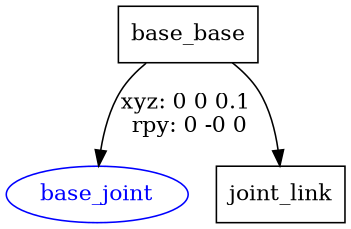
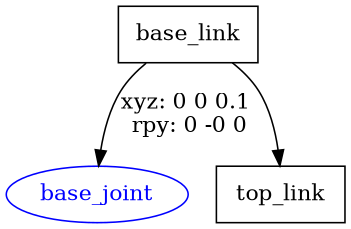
(188, 34) -> (188, 34)
(281, 194) -> (281, 194)
